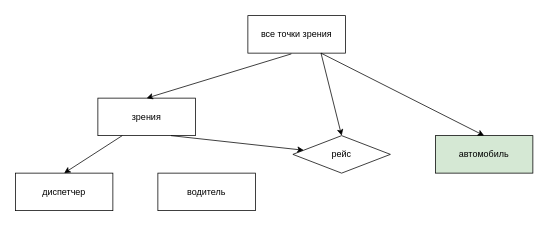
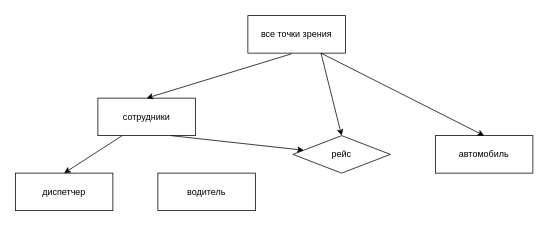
(147, 117) -> (147, 117)
(484, 154) -> (484, 154)
